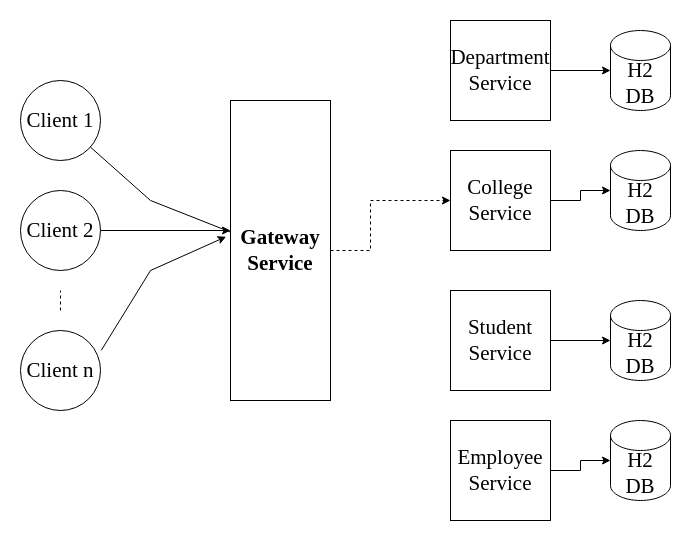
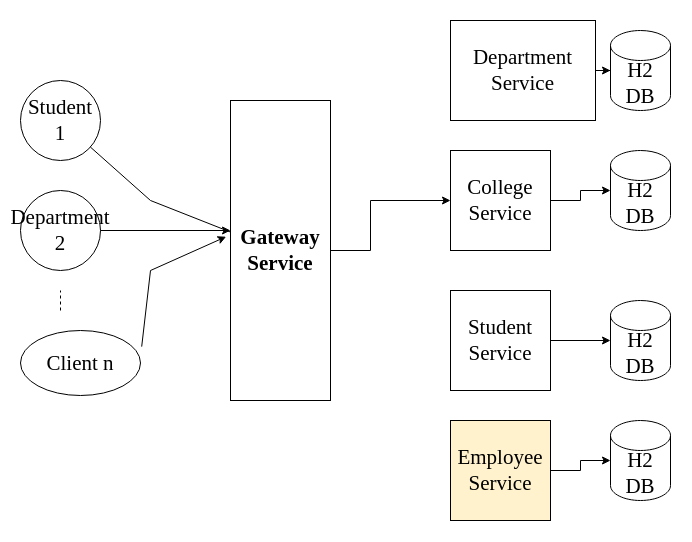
(501, 71) -> (523, 71)
(61, 121) -> (61, 121)
(371, 209) -> (371, 209)
(61, 231) -> (61, 231)
(61, 371) -> (81, 363)
(501, 471) -> (501, 471)
